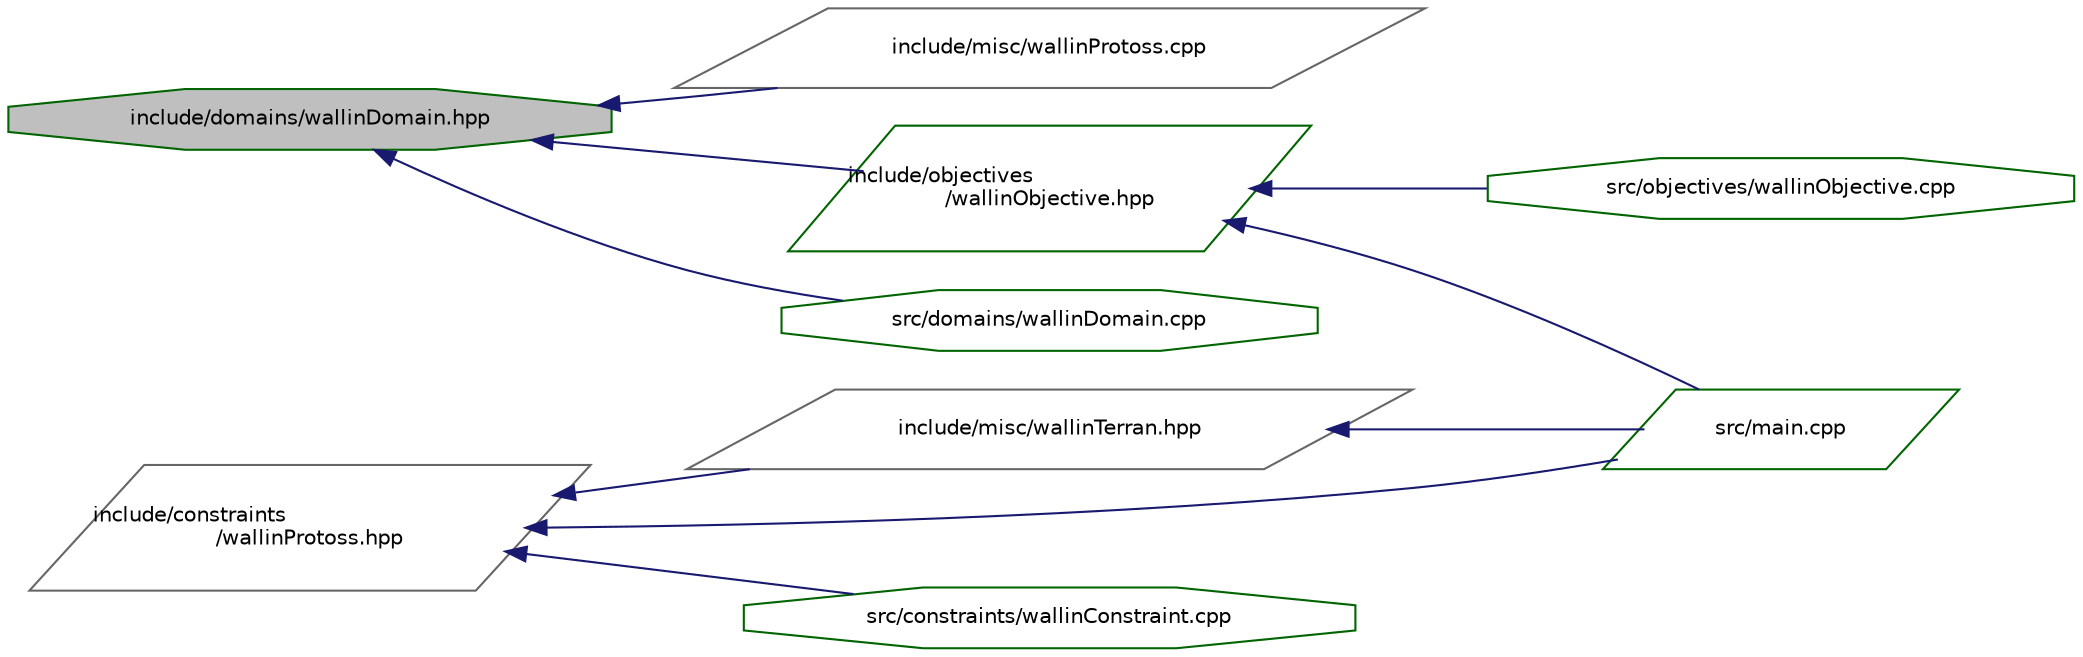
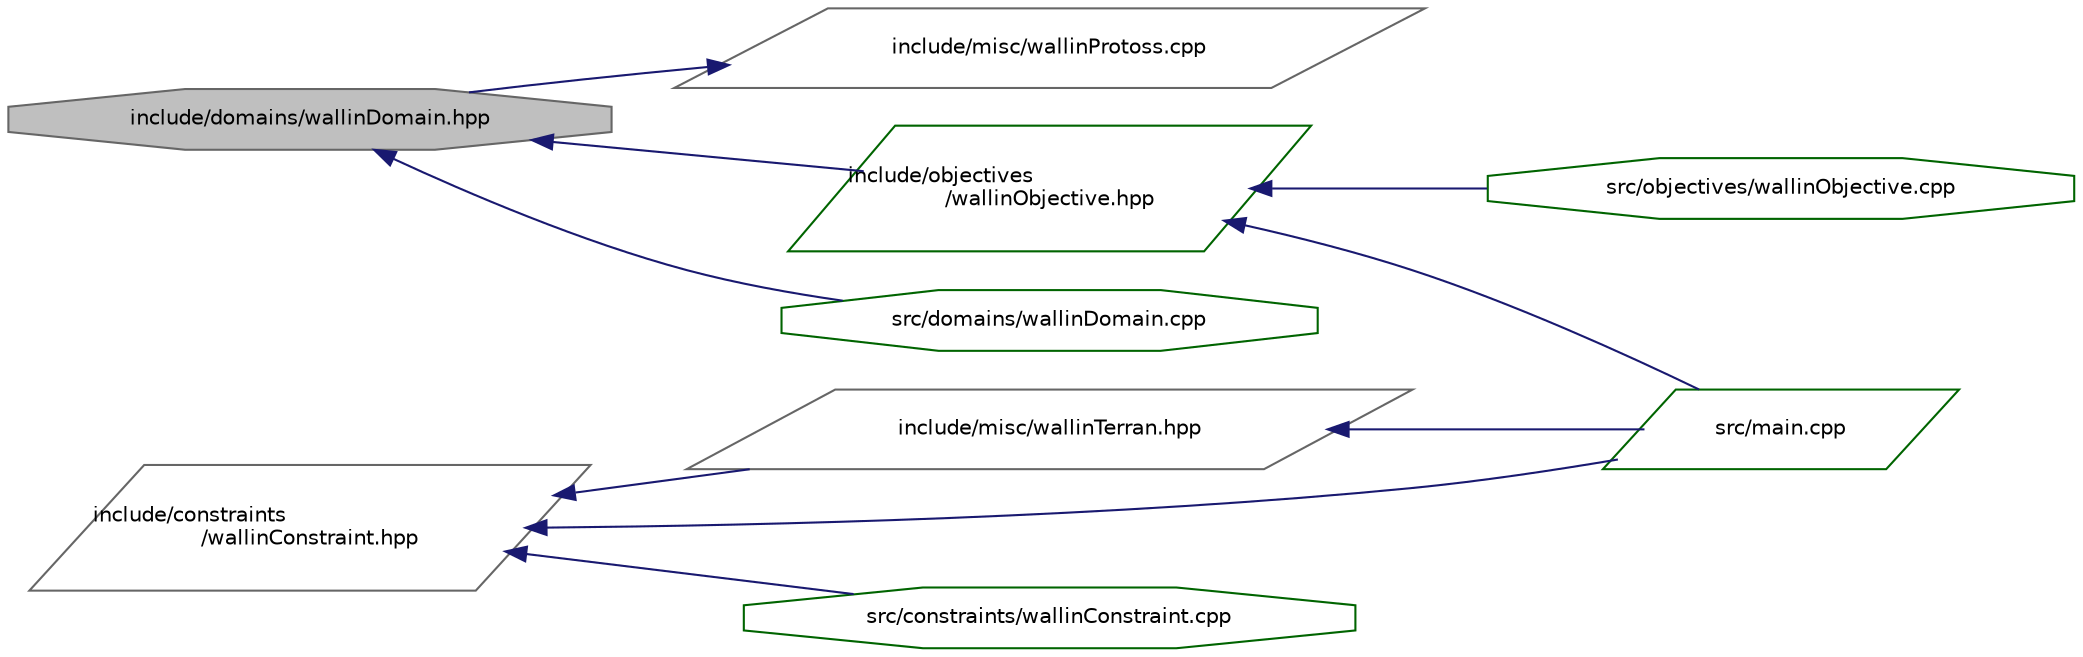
(699, 96) -> (588, 79)
(310, 119) -> (310, 119)
(310, 528) -> (310, 528)
